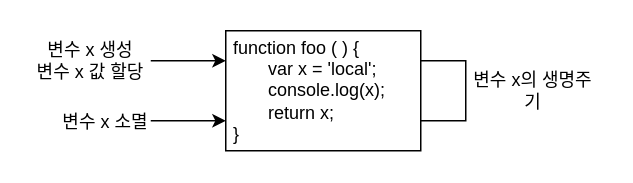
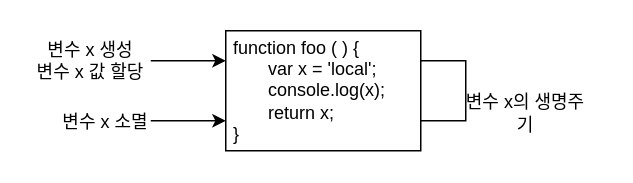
(533, 91) -> (526, 113)
